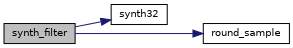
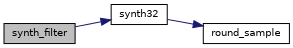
(134, 34) -> (180, 22)
